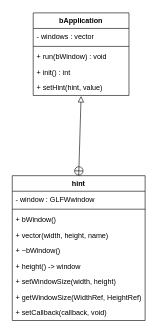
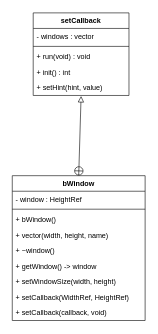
(81, 20) -> (81, 20)
(73, 56) -> (67, 56)
(79, 184) -> (79, 184)
(52, 199) -> (50, 199)
(38, 251) -> (36, 251)
(51, 266) -> (57, 266)
(82, 298) -> (78, 298)
